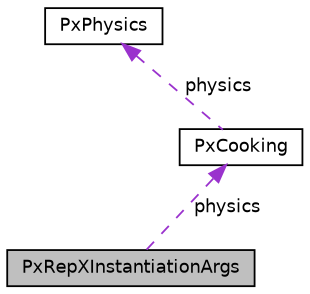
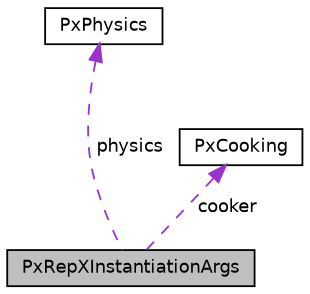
(179, 93) -> (90, 158)
(225, 208) -> (225, 208)
